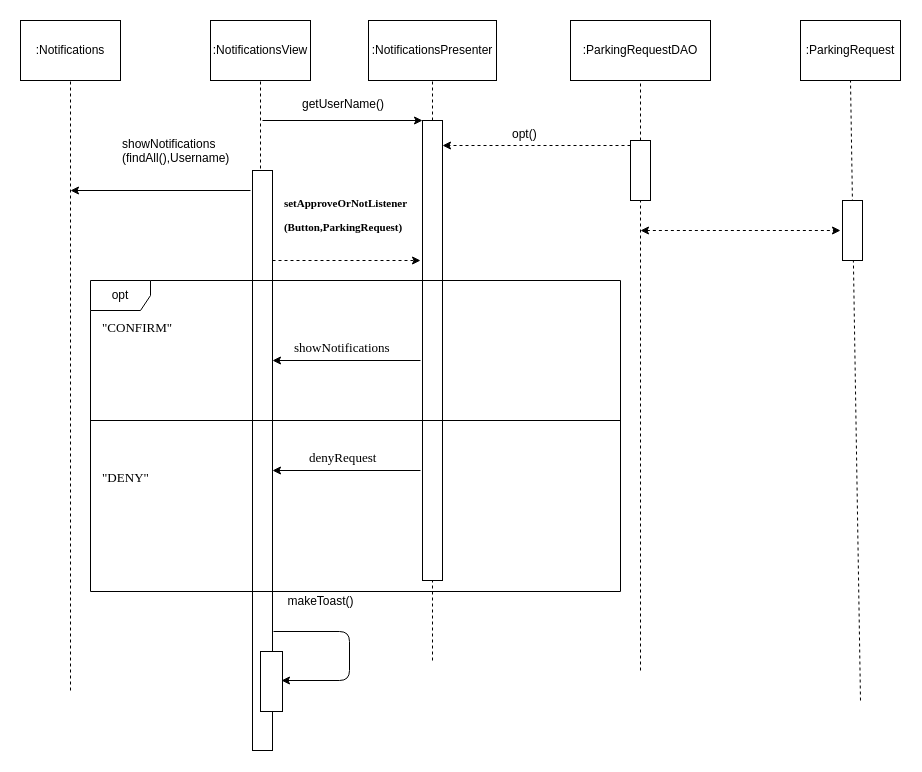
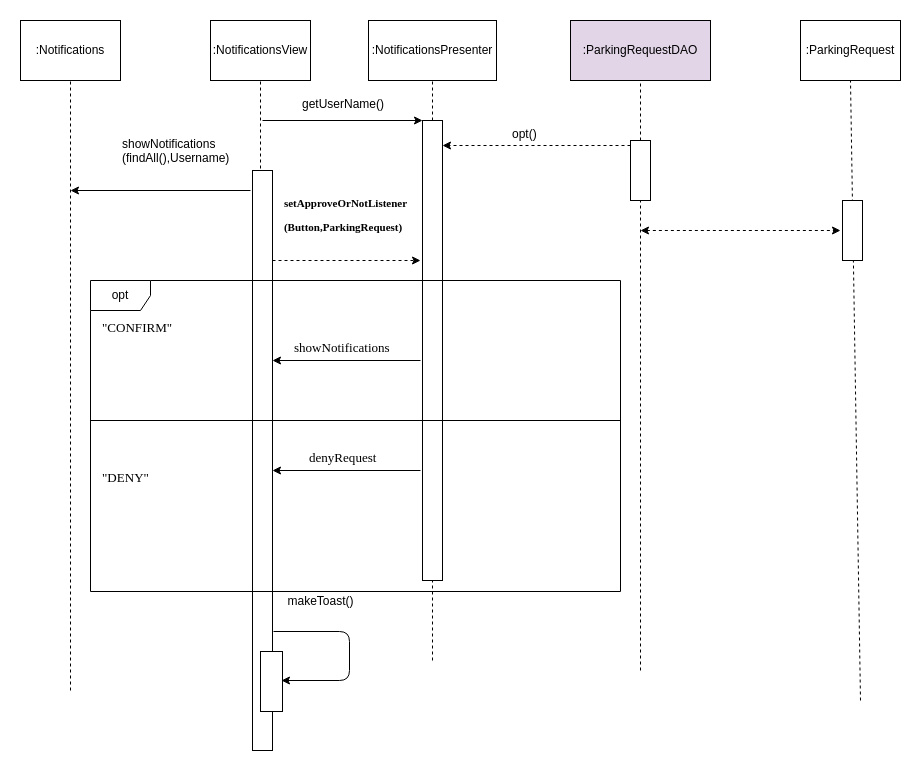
(641, 51) -> (641, 51)
